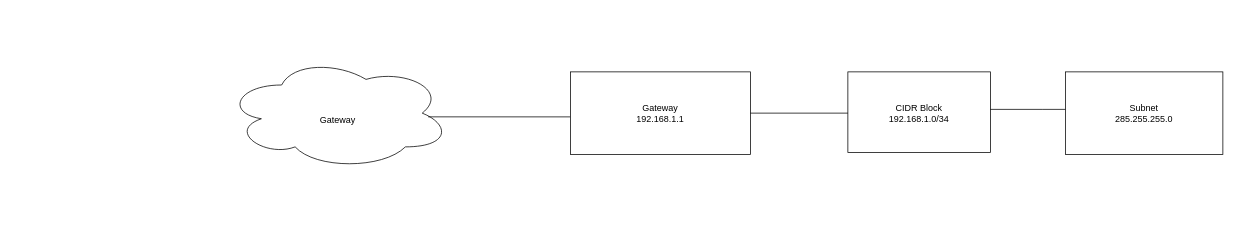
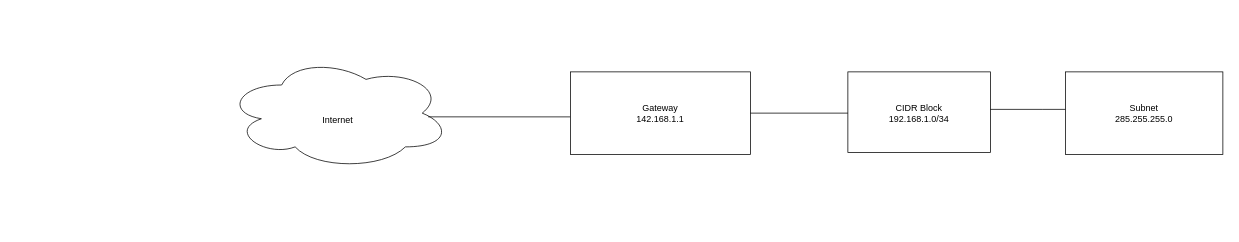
(660, 113) -> (660, 113)
(338, 120) -> (338, 120)
